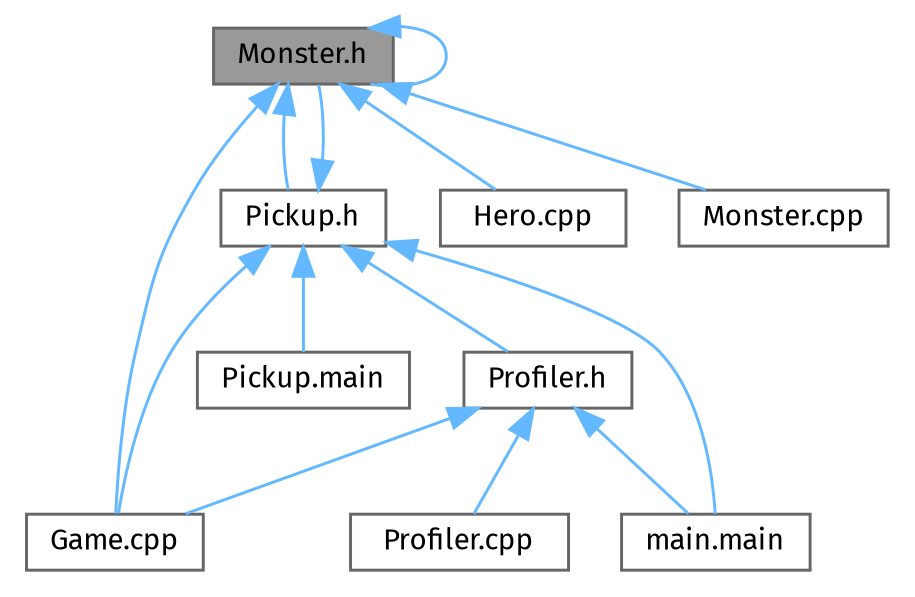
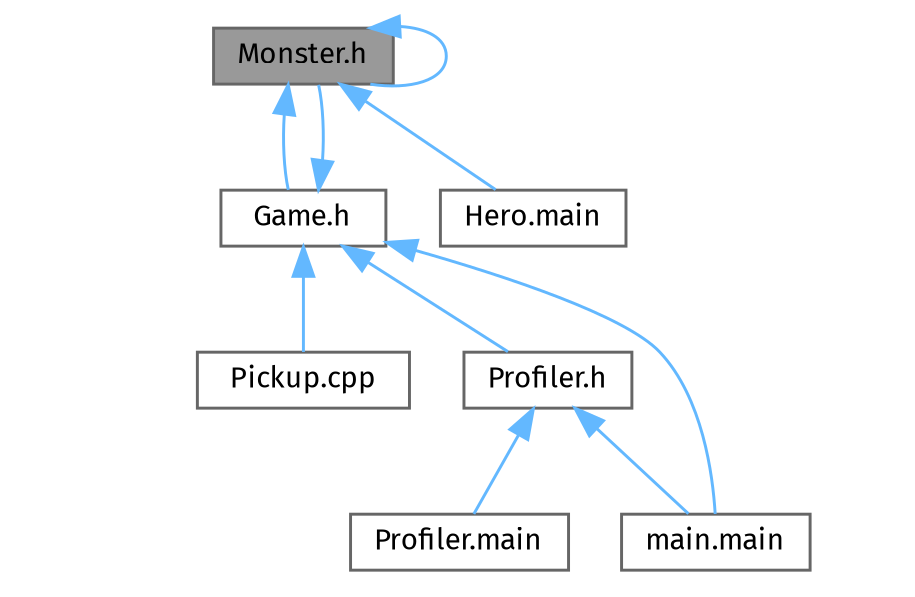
(303, 218) -> (303, 218)
(533, 218) -> (533, 218)
(784, 218) -> none
(303, 380) -> (303, 380)
(115, 542) -> none
(460, 542) -> (460, 542)
